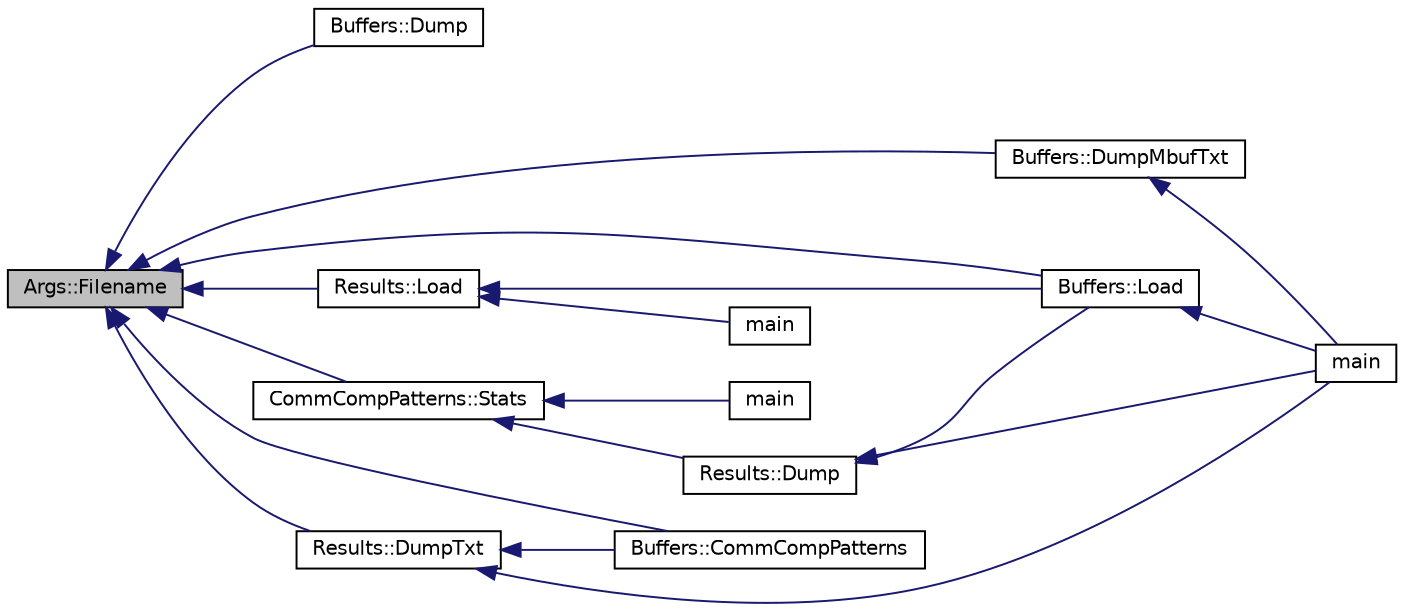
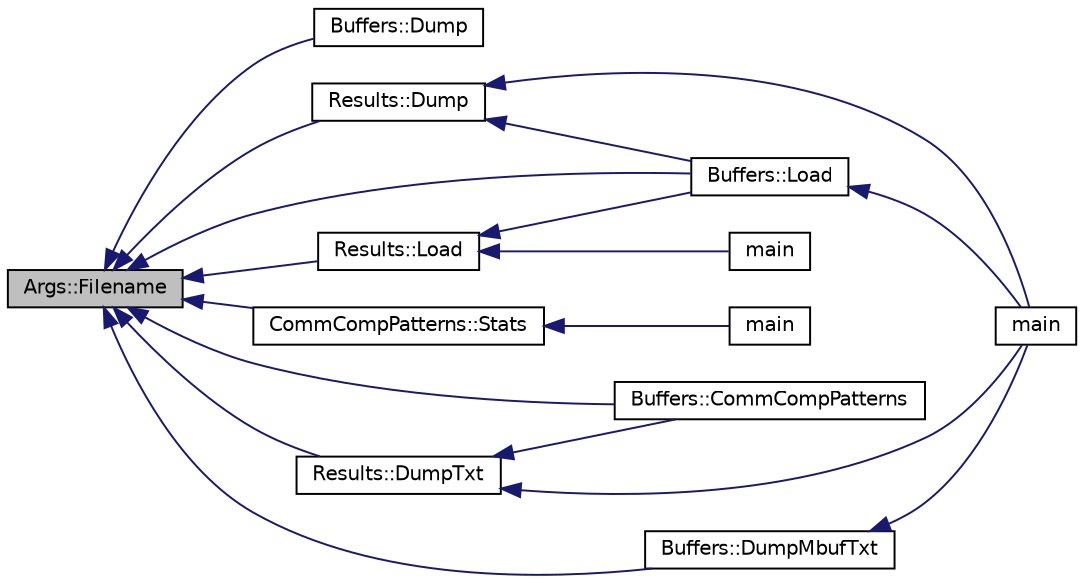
(598, 441) -> (215, 175)
